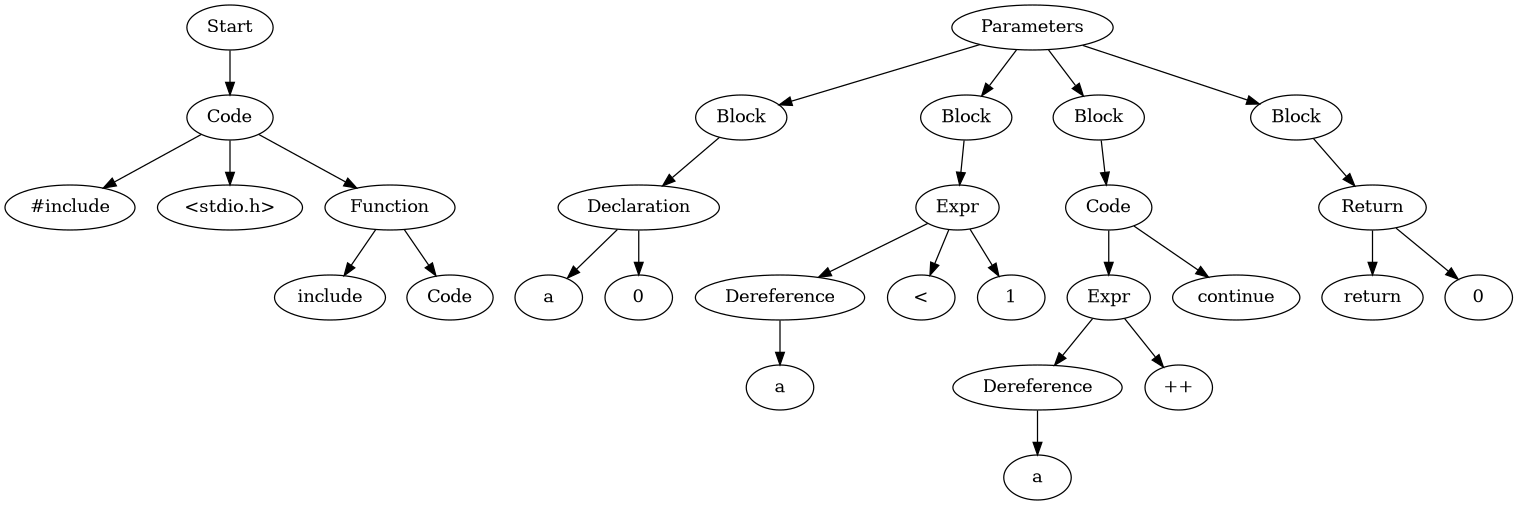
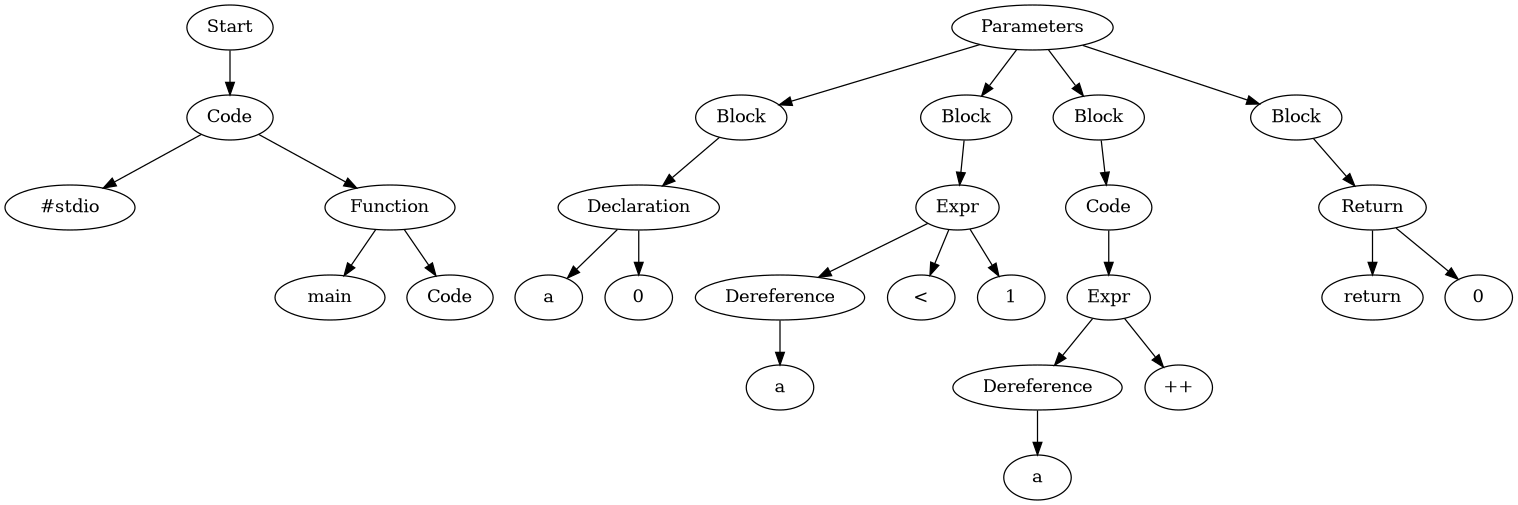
(70, 208) -> (70, 208)
(230, 208) -> none
(330, 298) -> (330, 298)
(1236, 298) -> none
